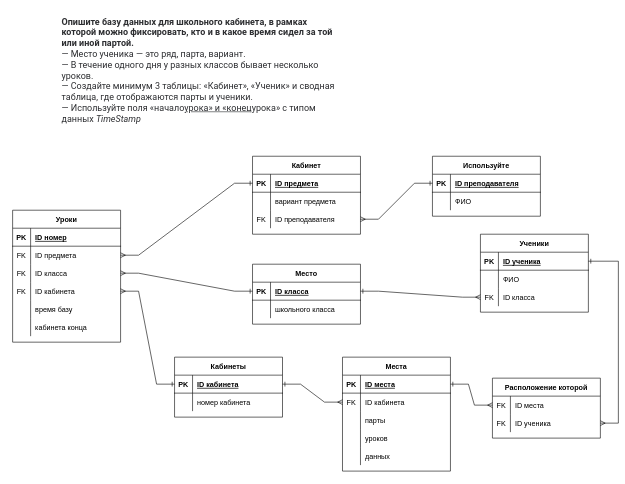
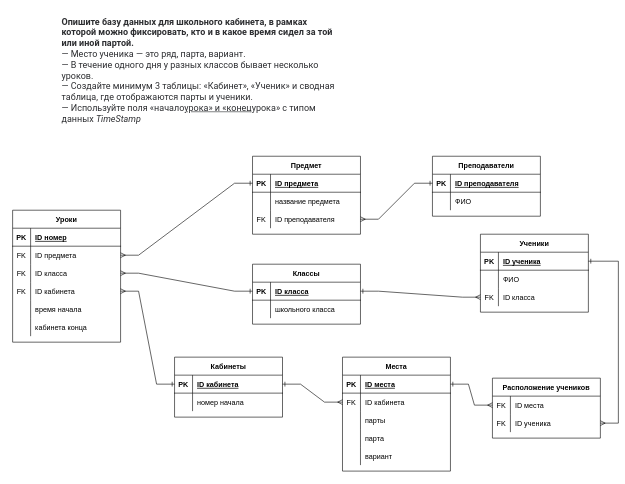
(306, 166) -> (306, 166)
(486, 166) -> (486, 166)
(306, 202) -> (308, 202)
(306, 274) -> (306, 274)
(54, 310) -> (58, 310)
(546, 388) -> (546, 388)
(224, 403) -> (220, 403)
(377, 439) -> (375, 439)
(377, 457) -> (379, 457)
